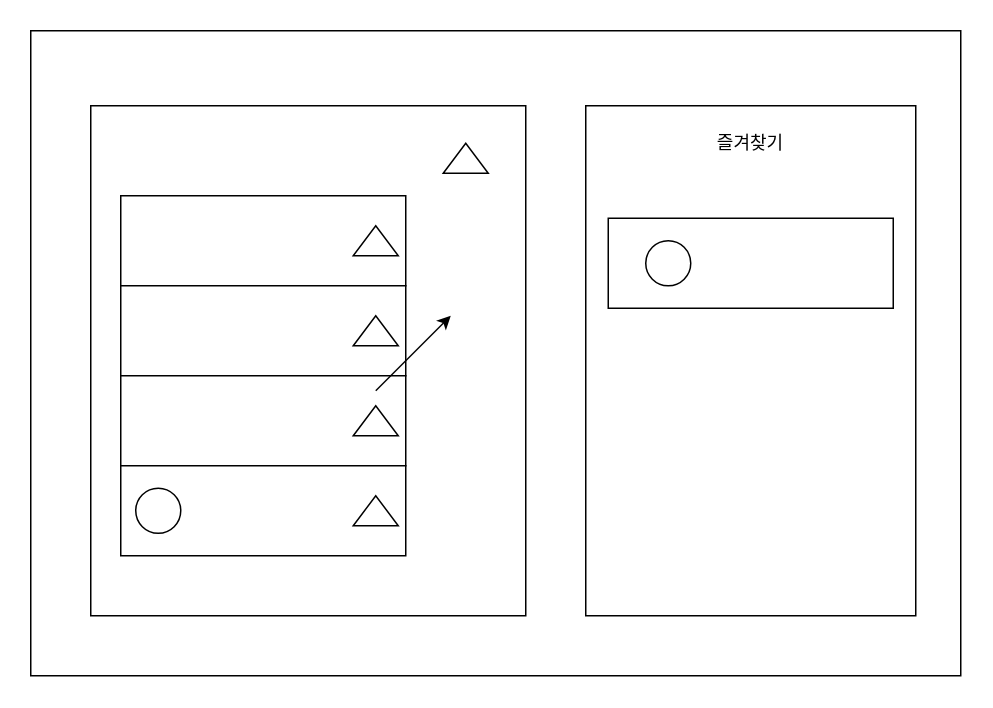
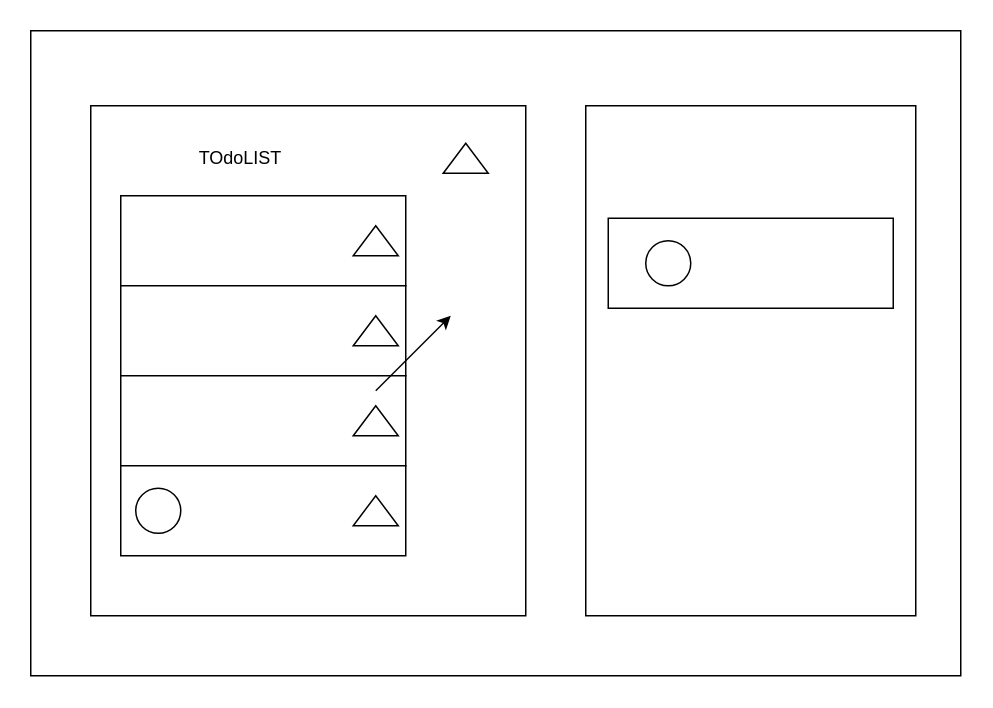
(751, 143) -> none
none -> (241, 158)
